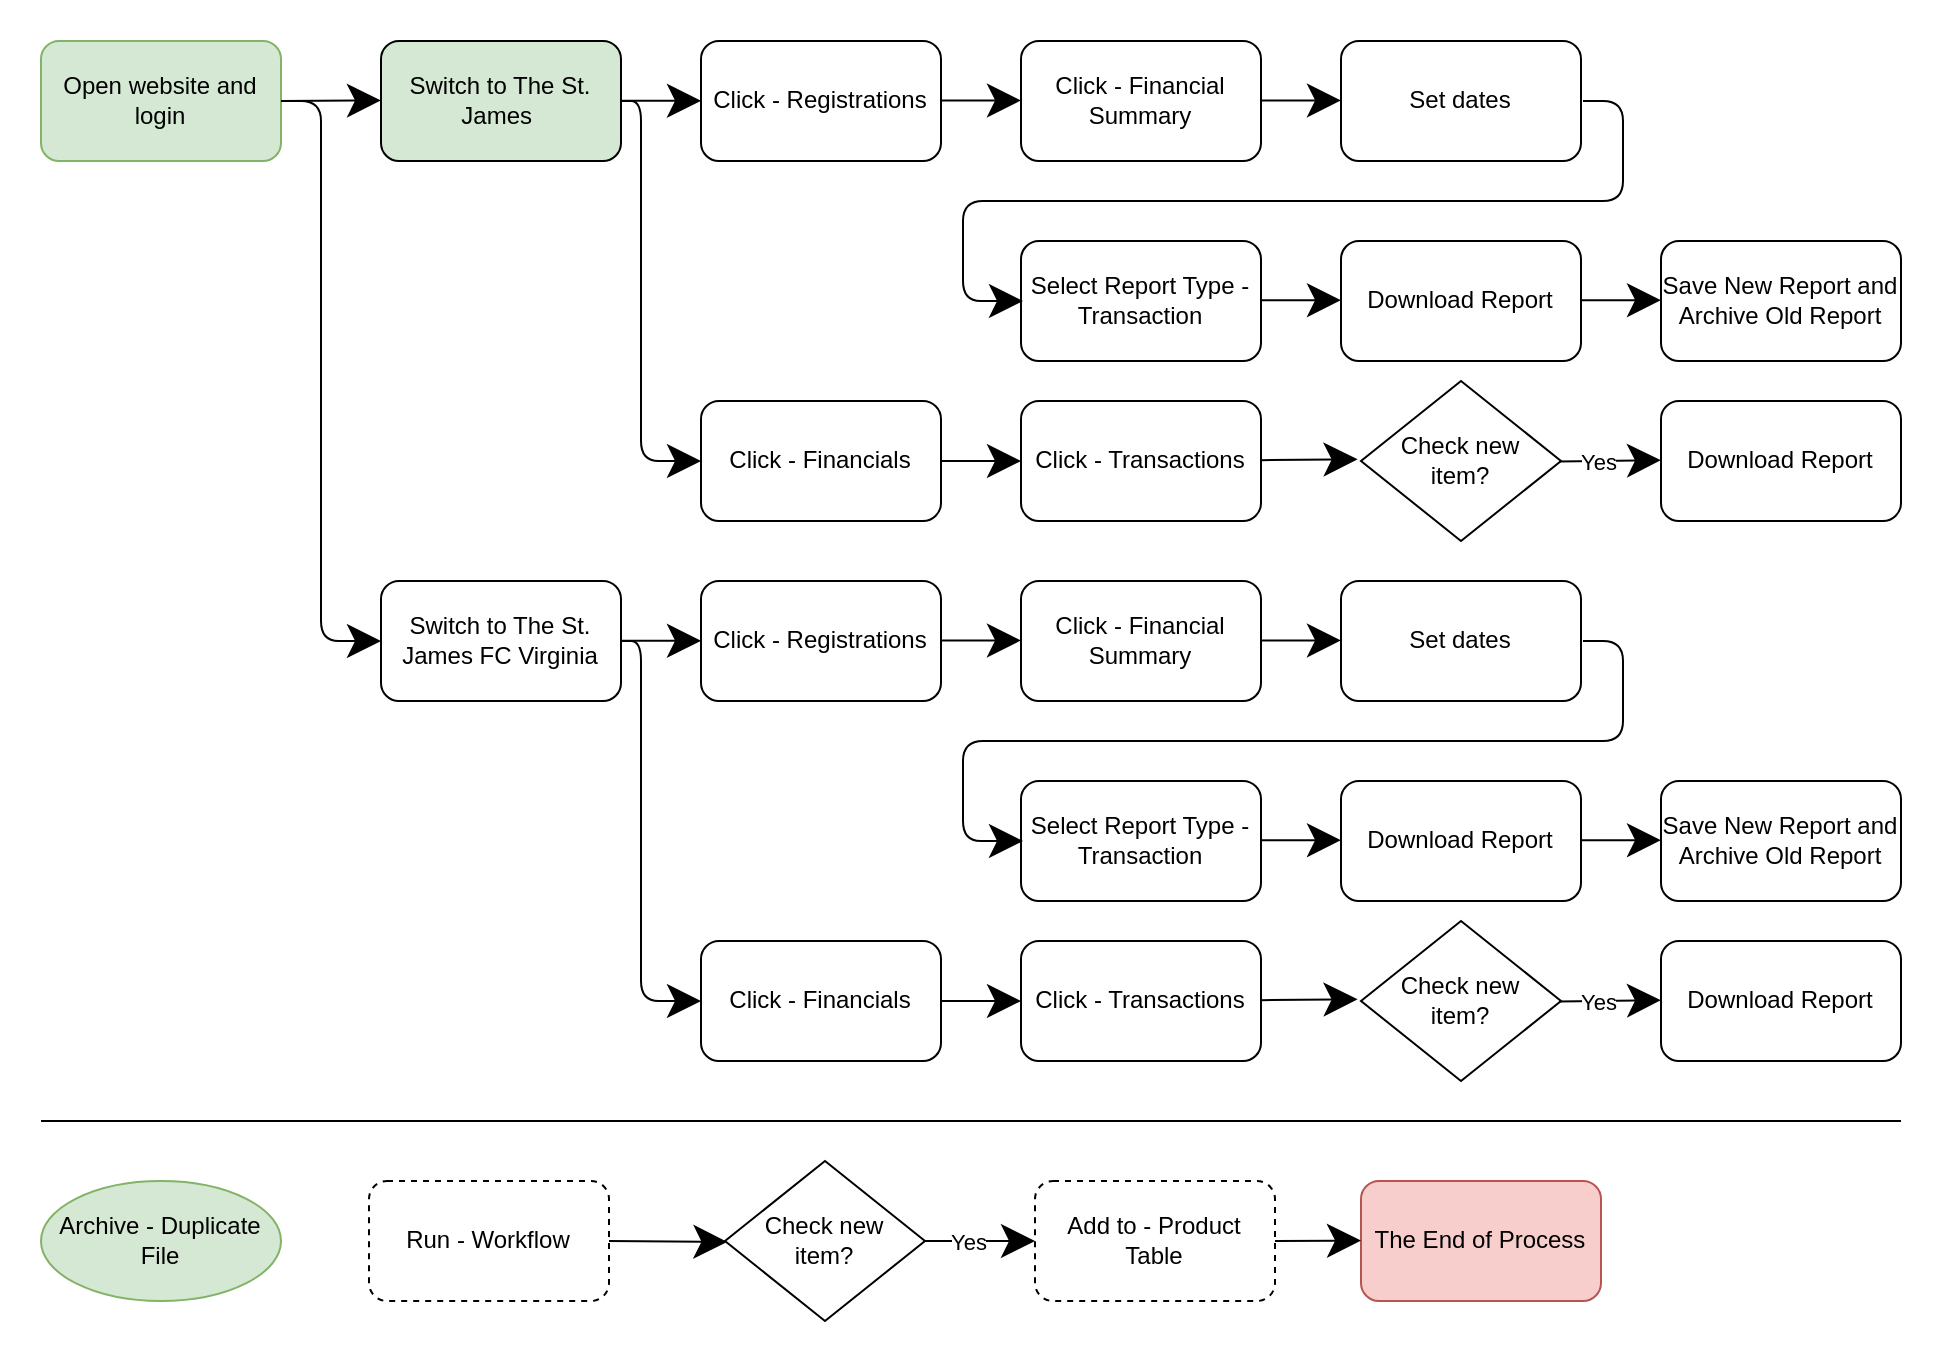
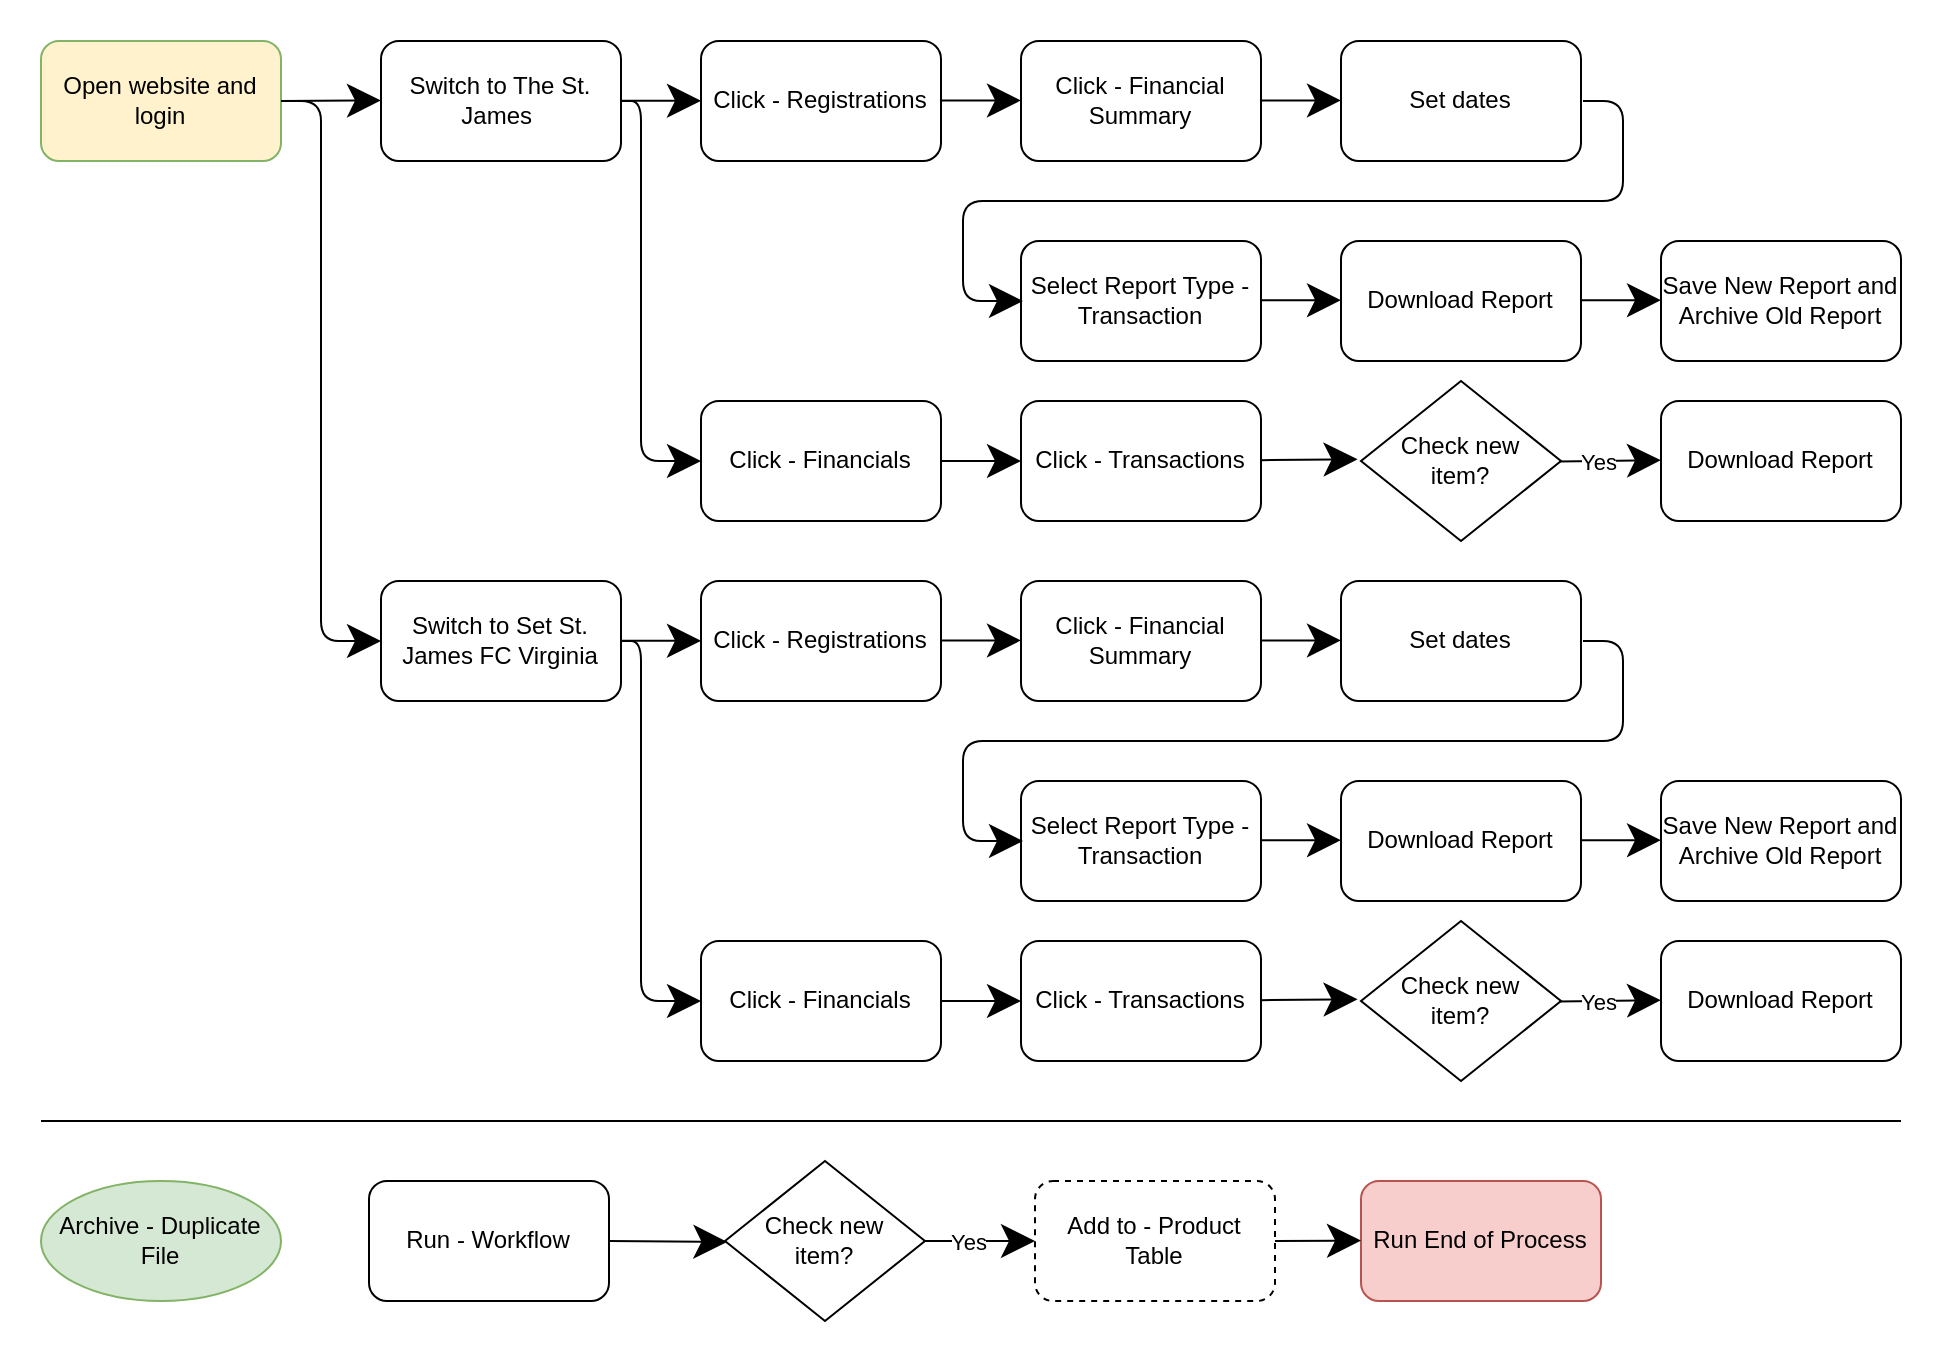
(161, 101) -> (161, 101)
(501, 101) -> (501, 101)
(501, 641) -> (501, 641)
(489, 1241) -> (489, 1241)
(1481, 1241) -> (1481, 1241)
